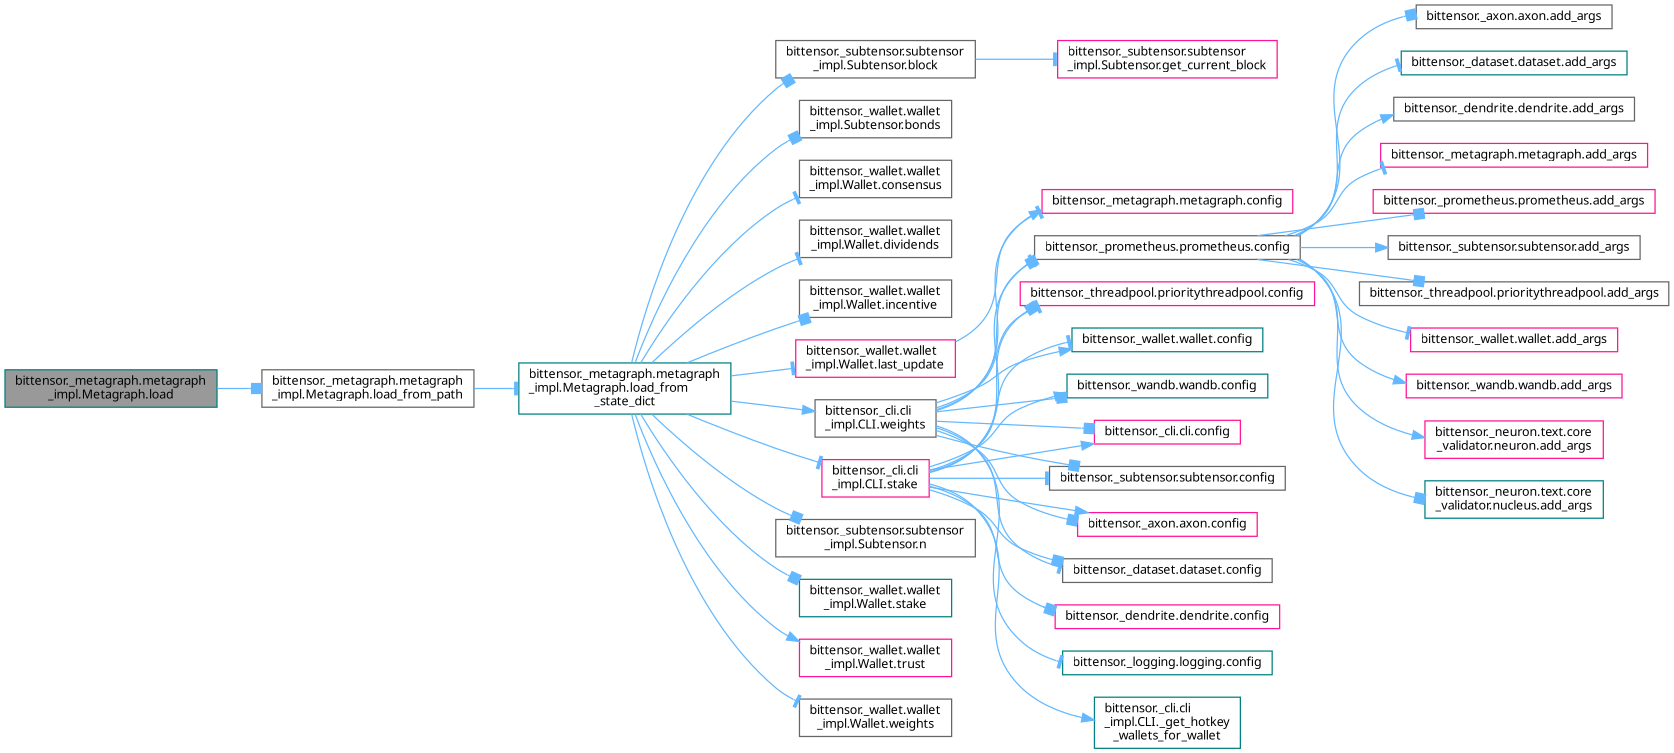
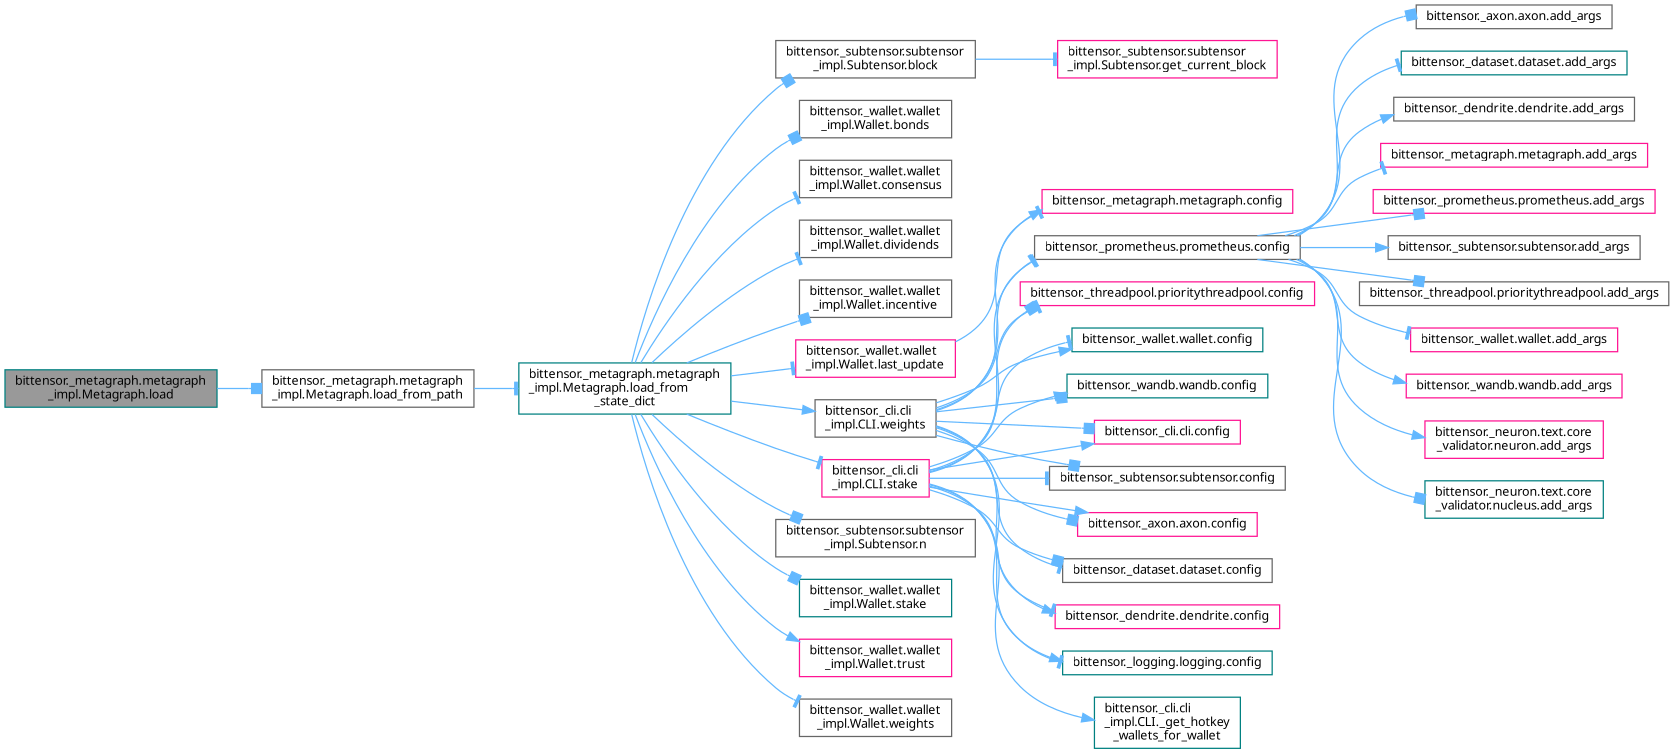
(876, 119) -> (876, 119)
(996, 345) -> (996, 345)
none -> (997, 513)
none -> (997, 566)
(1007, 581) -> (995, 542)
